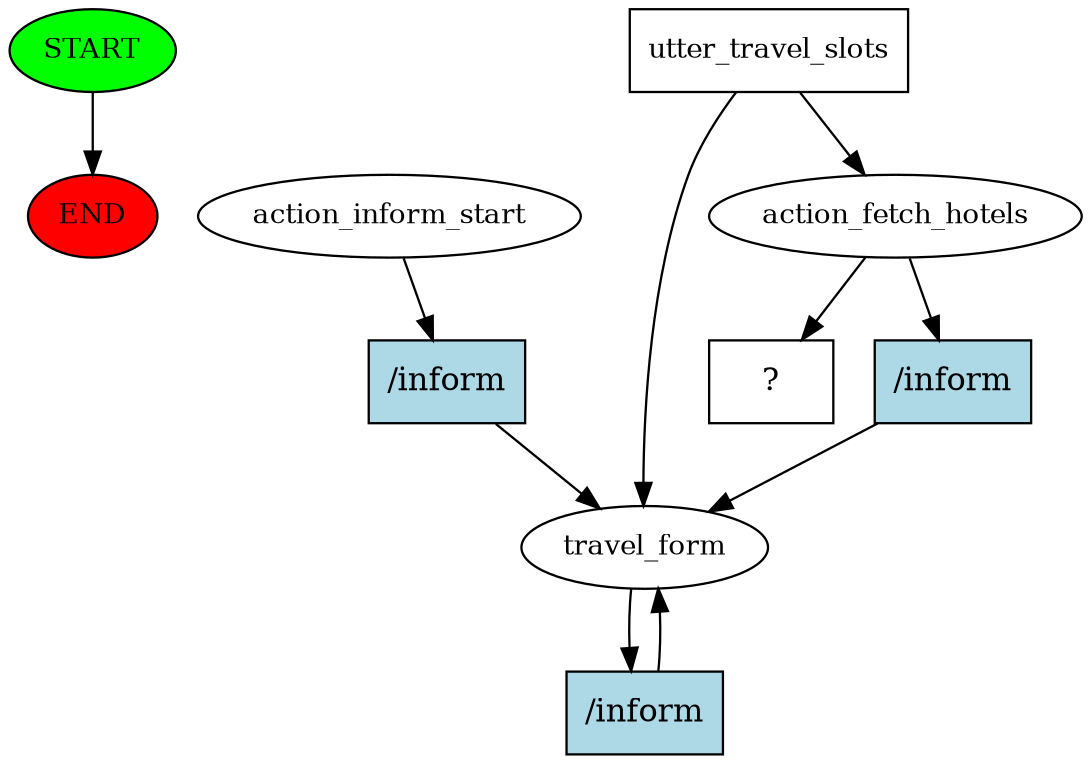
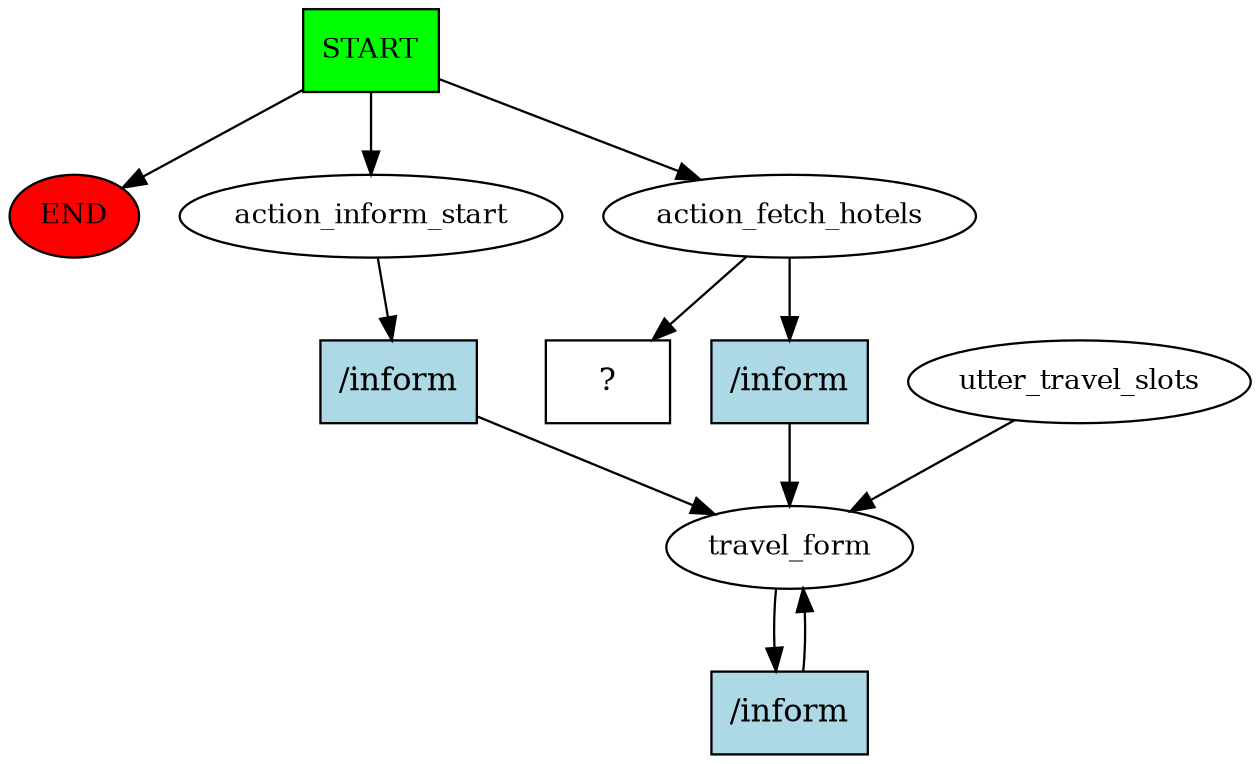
(93, 51) -> (371, 51)
(769, 51) -> (1079, 382)
none -> (371, 122)
(825, 124) -> (559, 125)
